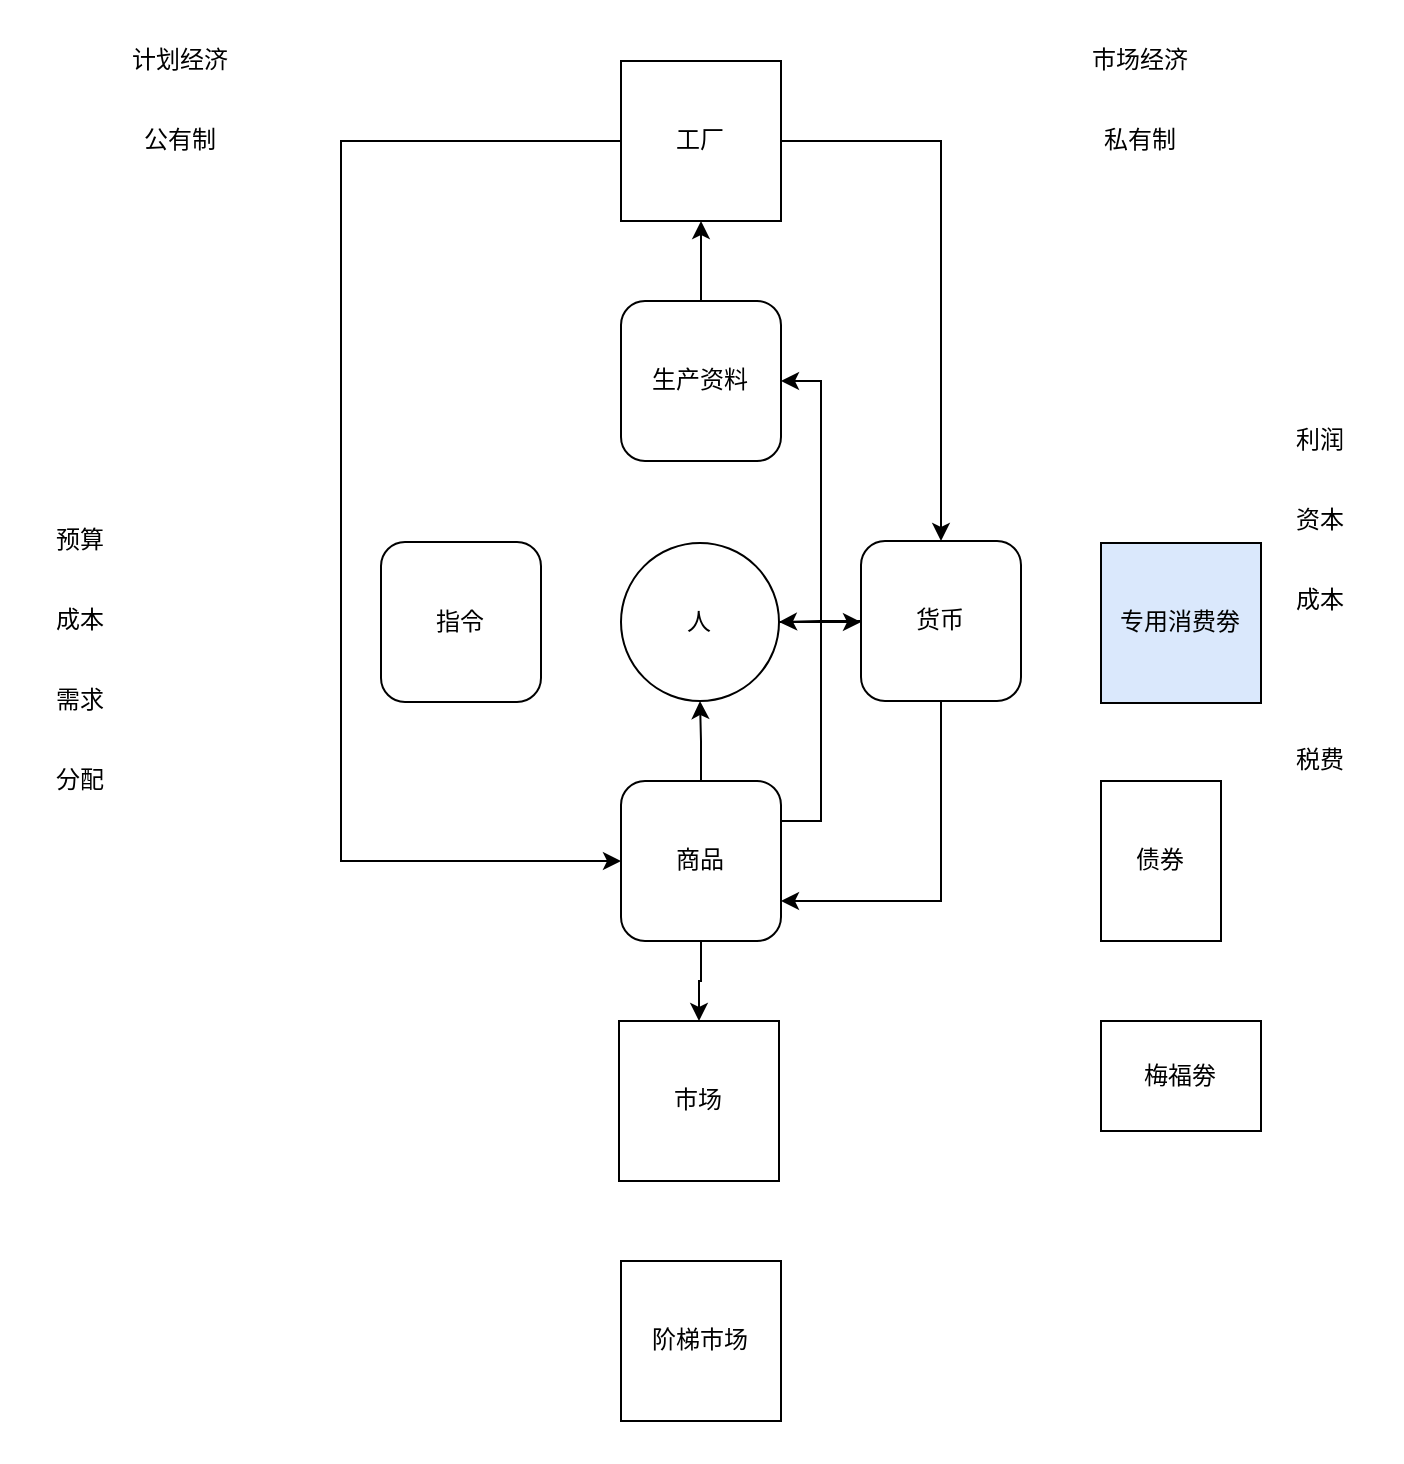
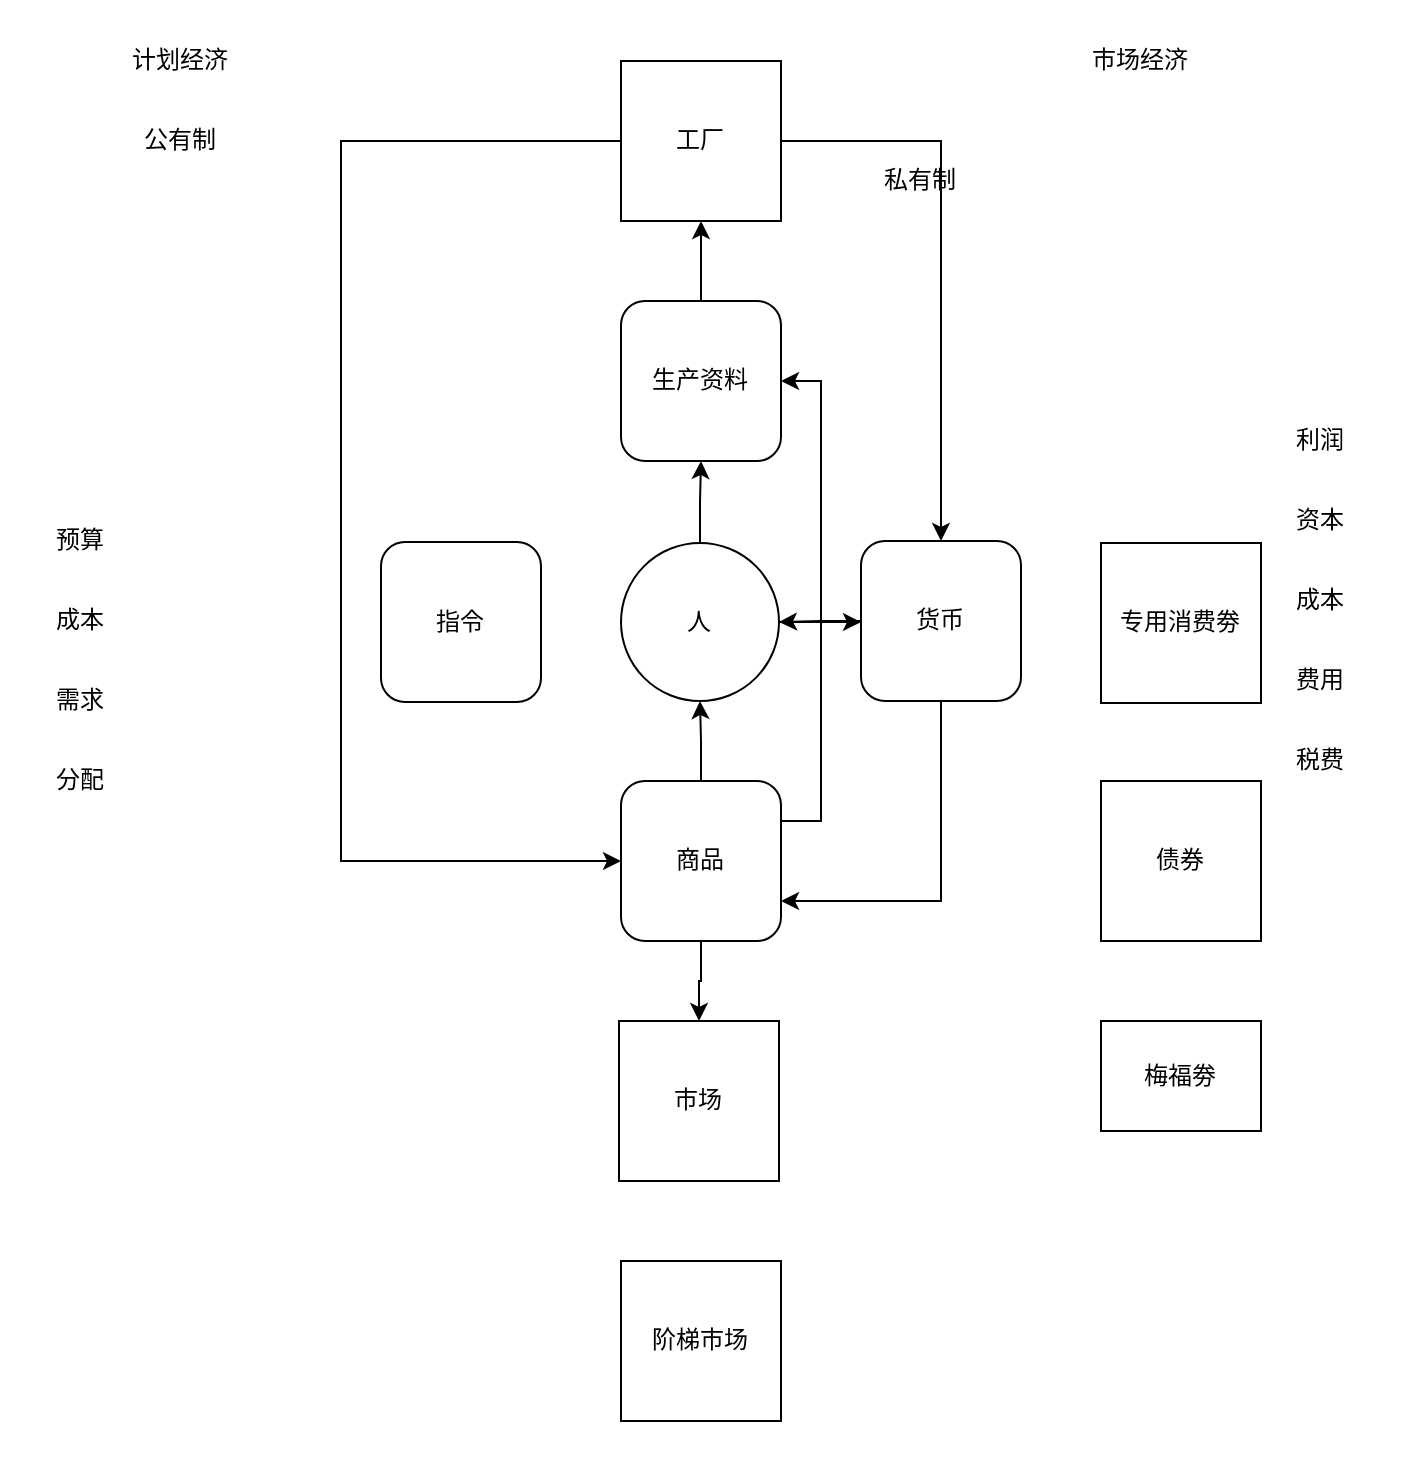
(1141, 141) -> (921, 181)
none -> (700, 509)
(1181, 623) -> (1181, 623)
none -> (1321, 681)
(1161, 861) -> (1181, 861)
